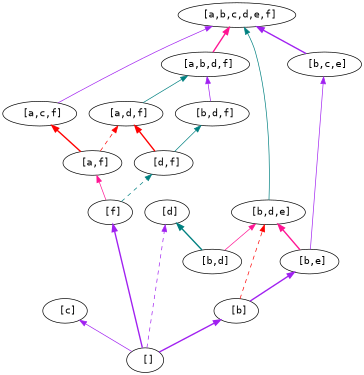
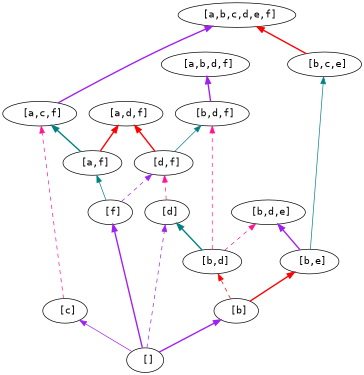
(285, 42) -> (285, 42)
(219, 43) -> none
(131, 64) -> (131, 64)
(162, 91) -> none
(209, 92) -> (209, 92)
(267, 115) -> none
(69, 141) -> (69, 141)
(107, 141) -> (107, 141)
(317, 167) -> (317, 167)
(134, 190) -> (134, 190)
(103, 191) -> (103, 191)
none -> (166, 191)
none -> (212, 191)
none -> (53, 216)
(238, 239) -> (238, 239)
(291, 240) -> (291, 240)
(251, 265) -> (226, 289)
(269, 289) -> (269, 289)
